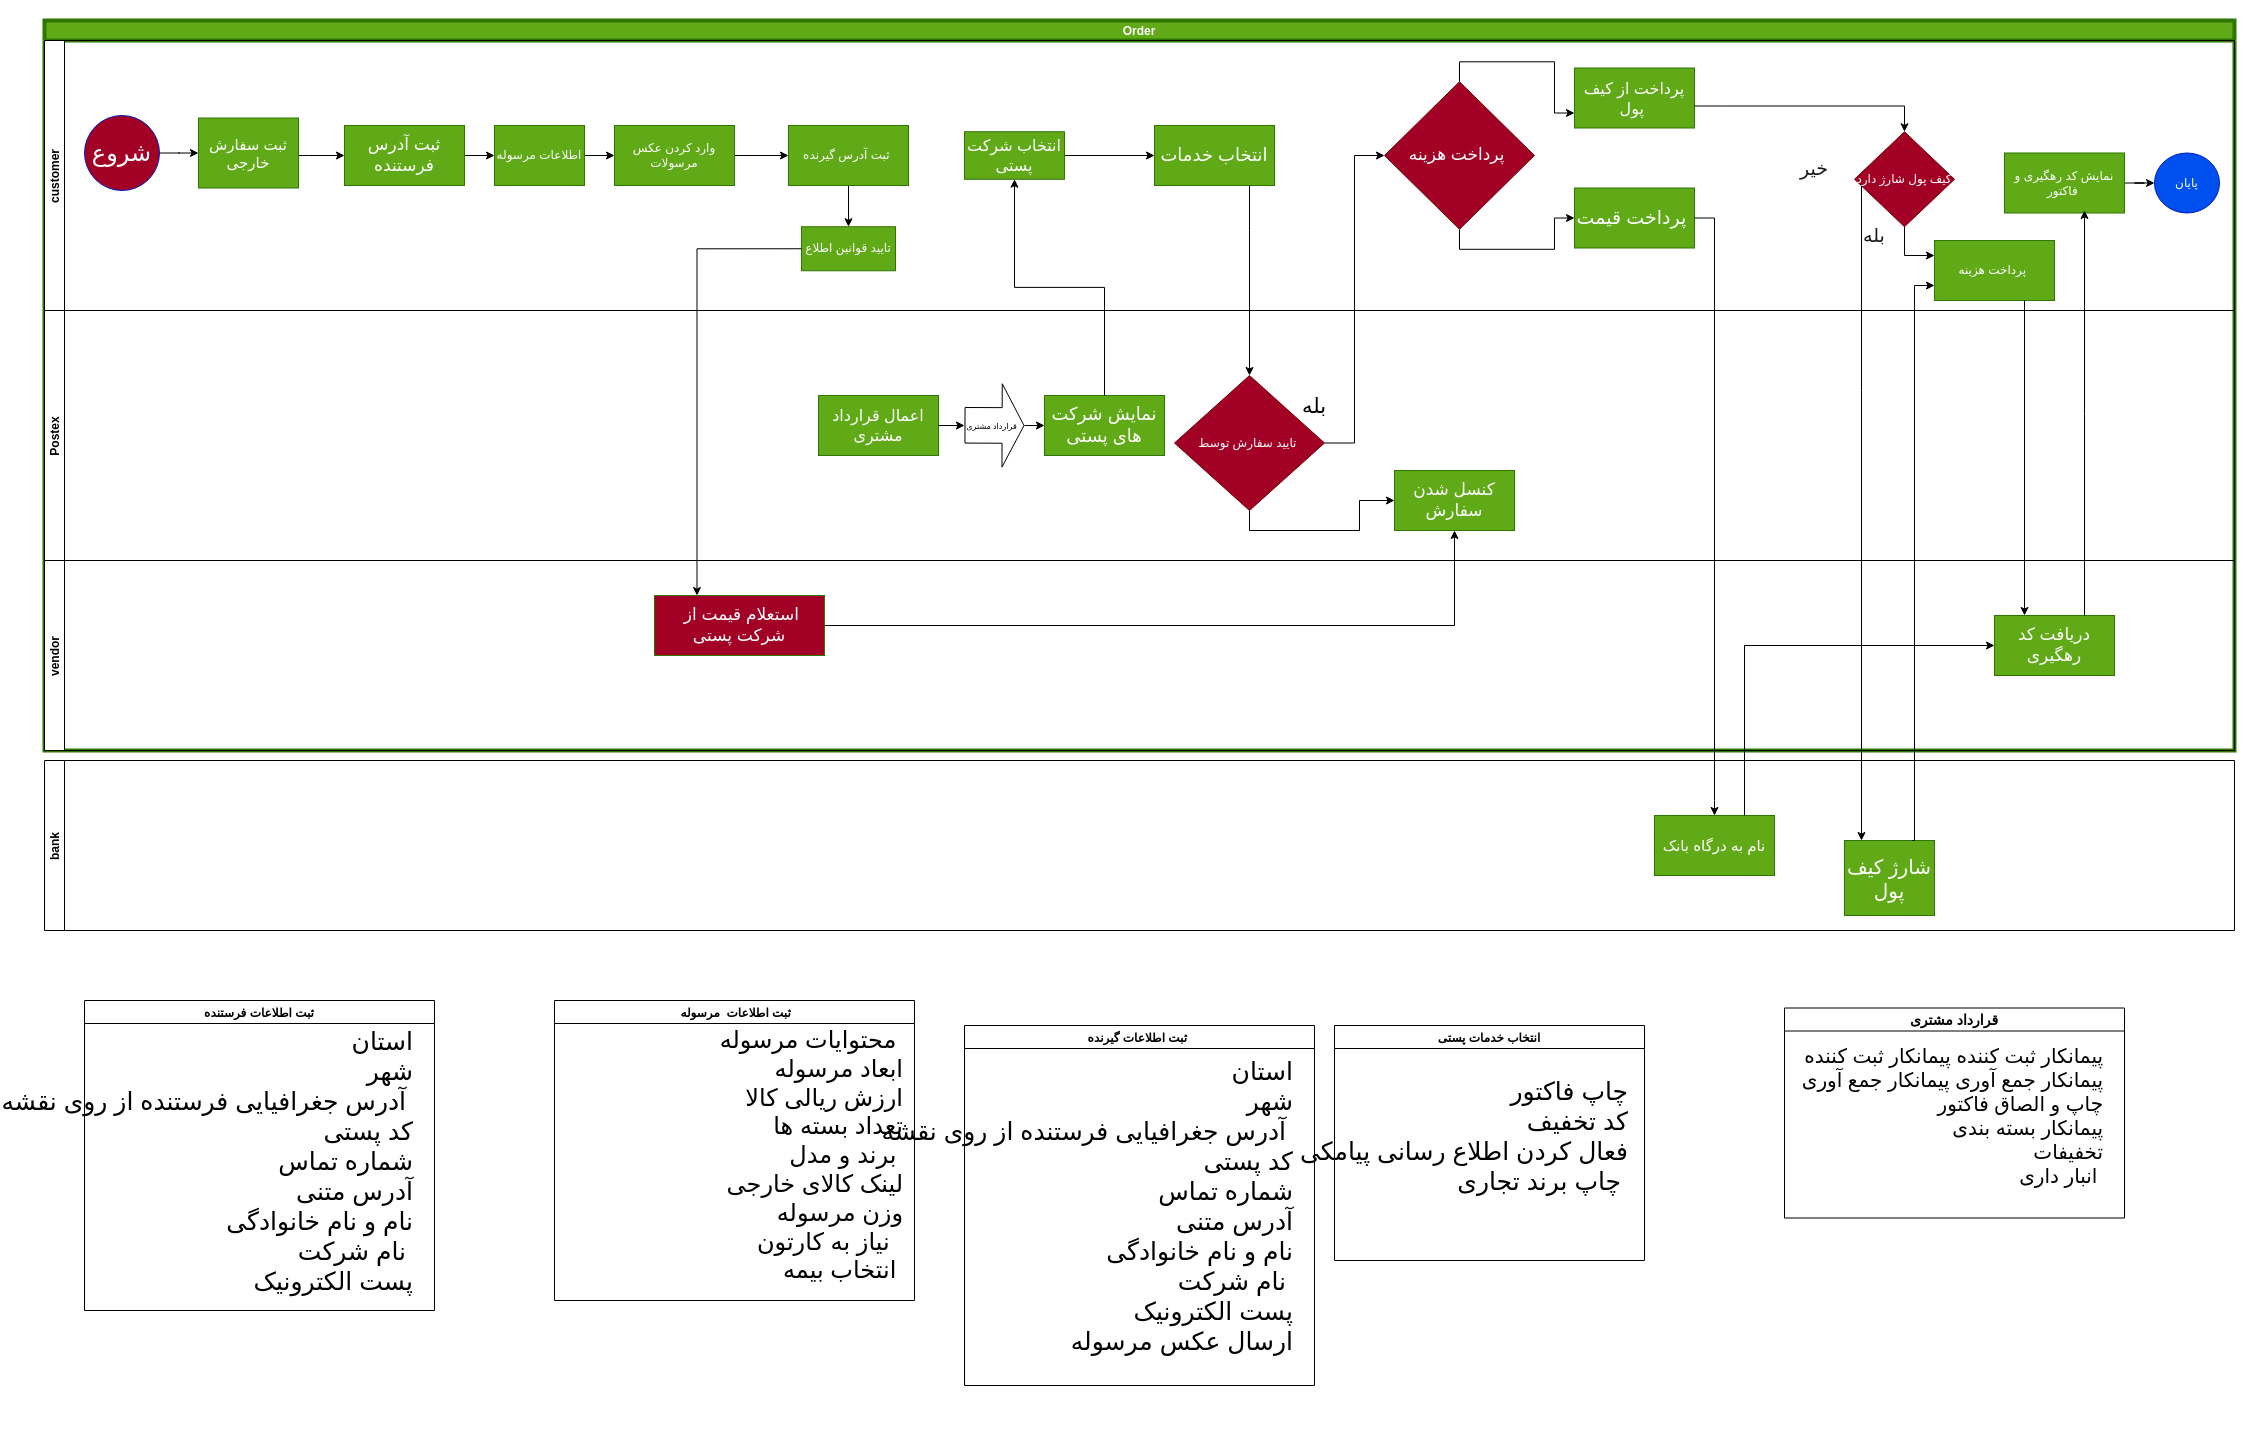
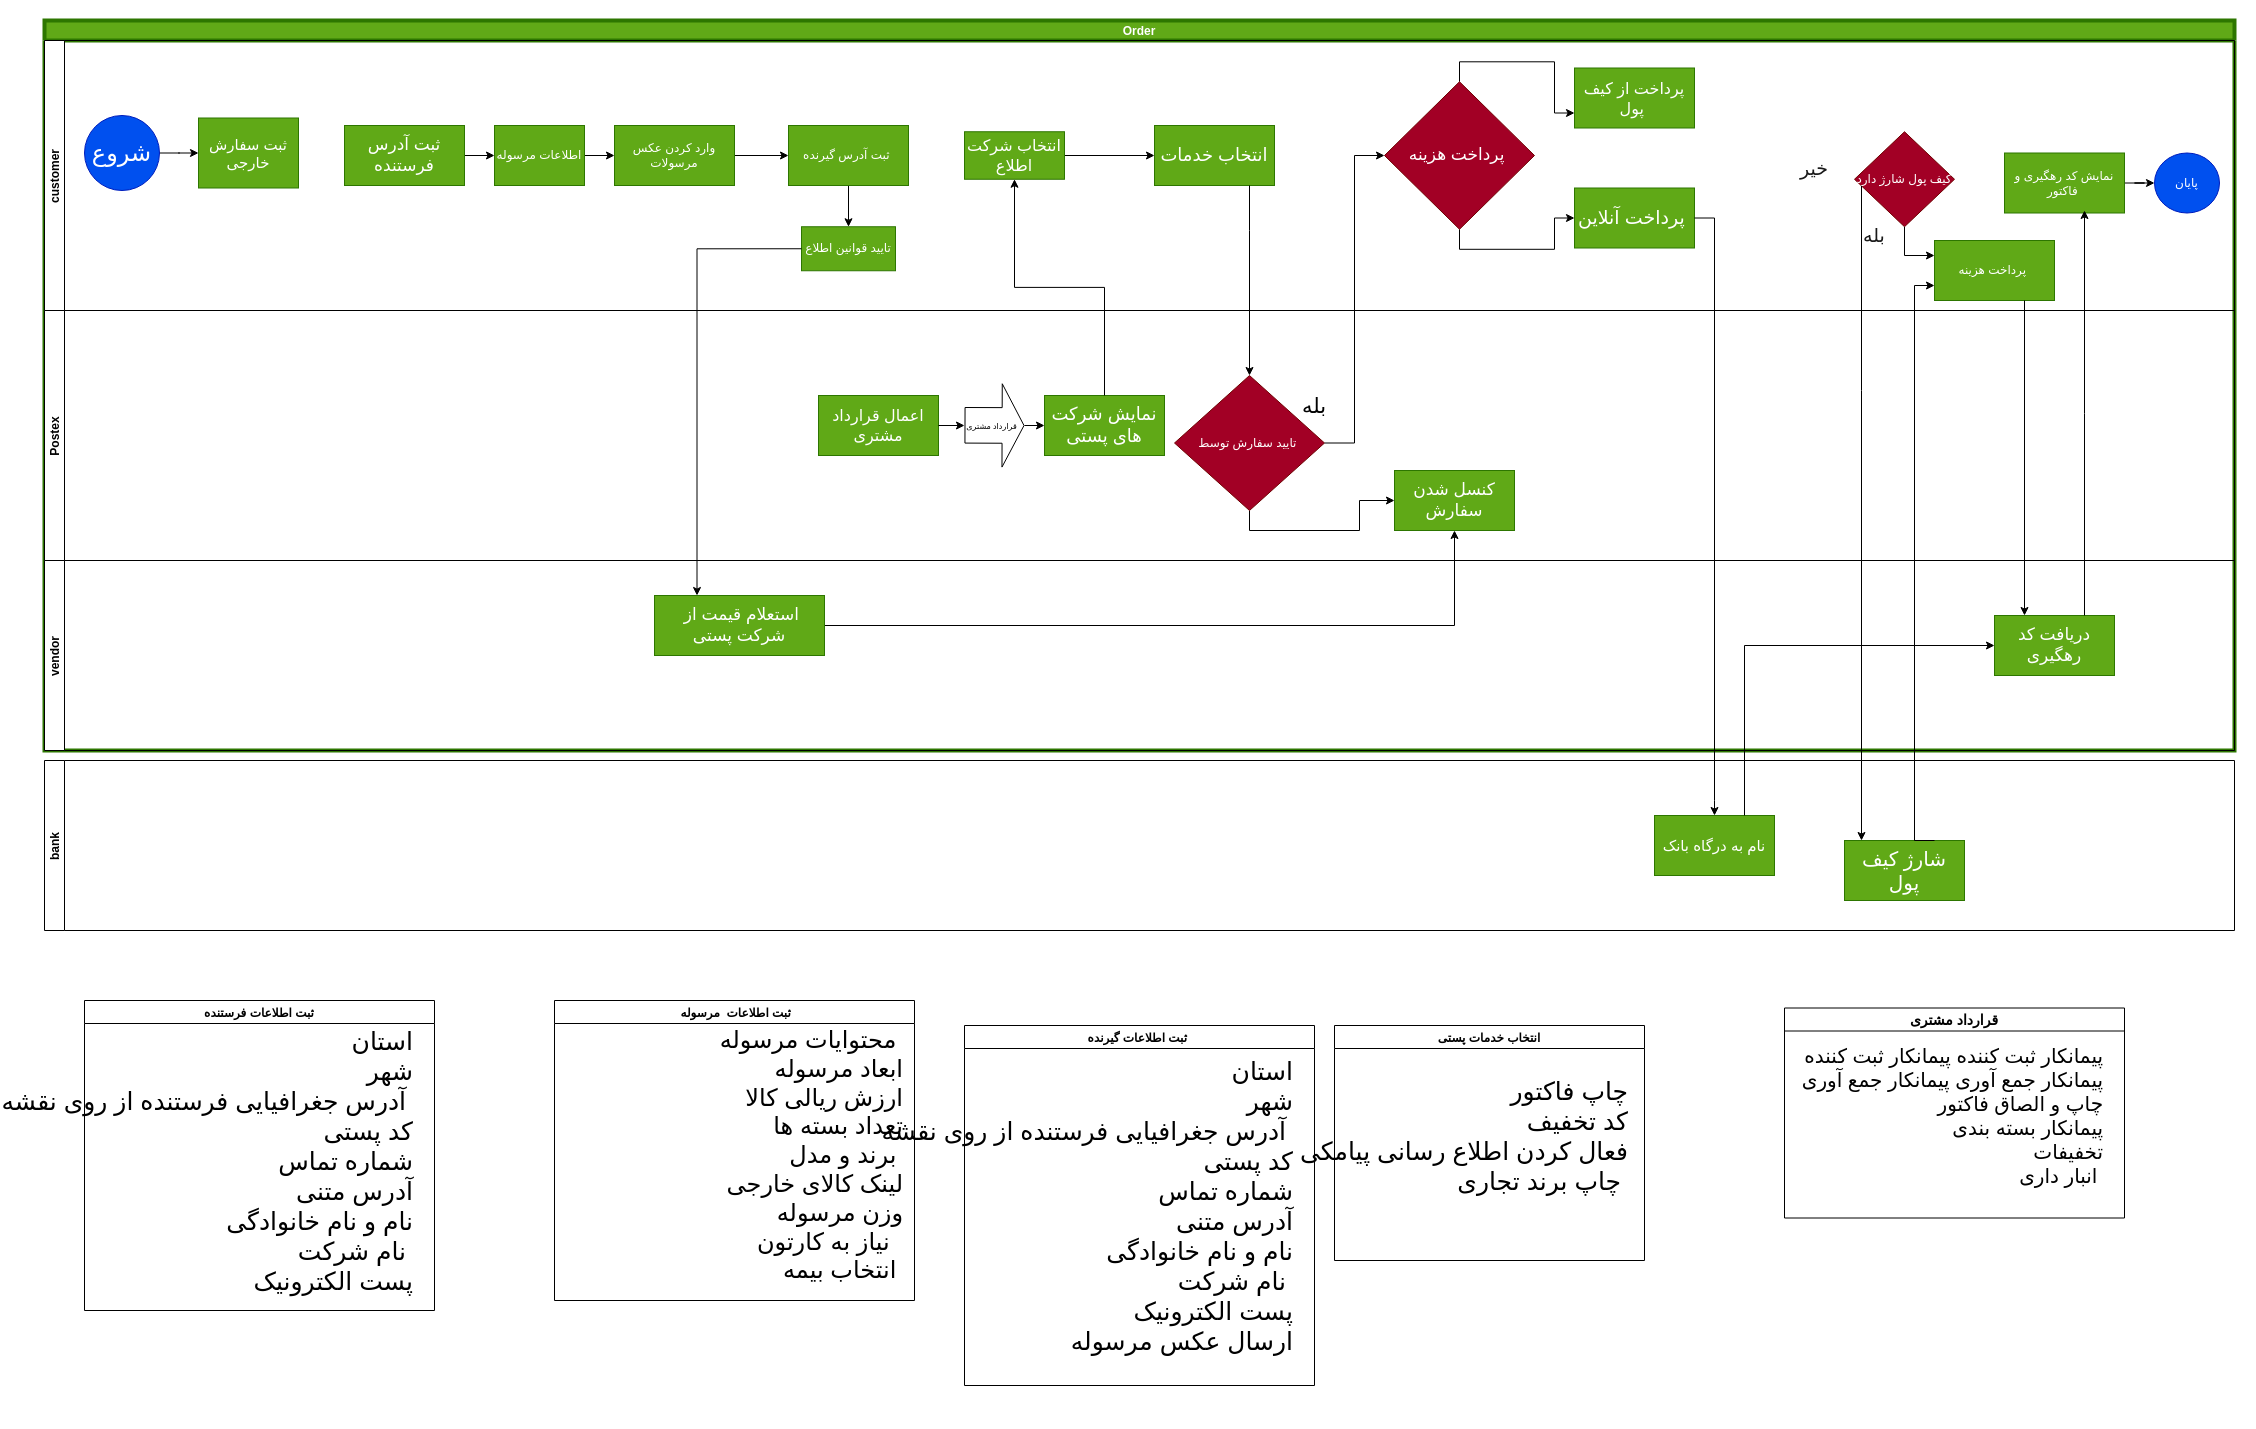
(1809, 106) -> none
(122, 153) -> (122, 153)
(318, 156) -> none
(1015, 156) -> (1015, 156)
(1635, 219) -> (1635, 219)
(740, 626) -> (740, 626)
(1890, 878) -> (1905, 871)
